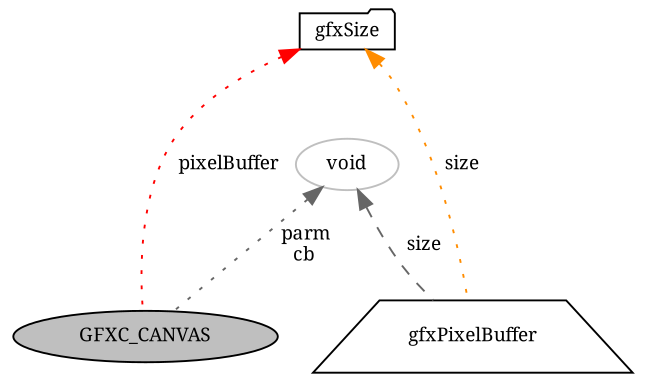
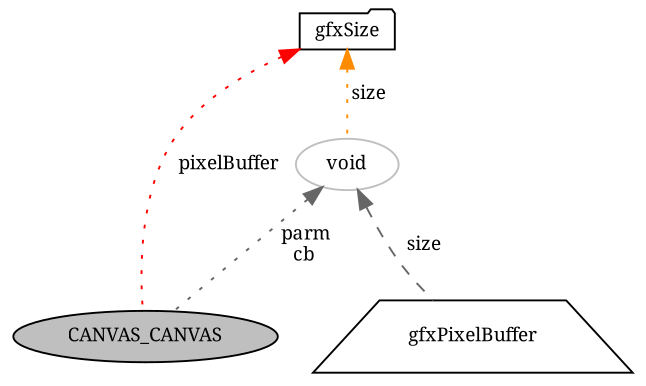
(437, 176) -> (347, 104)
(146, 337) -> (146, 337)
